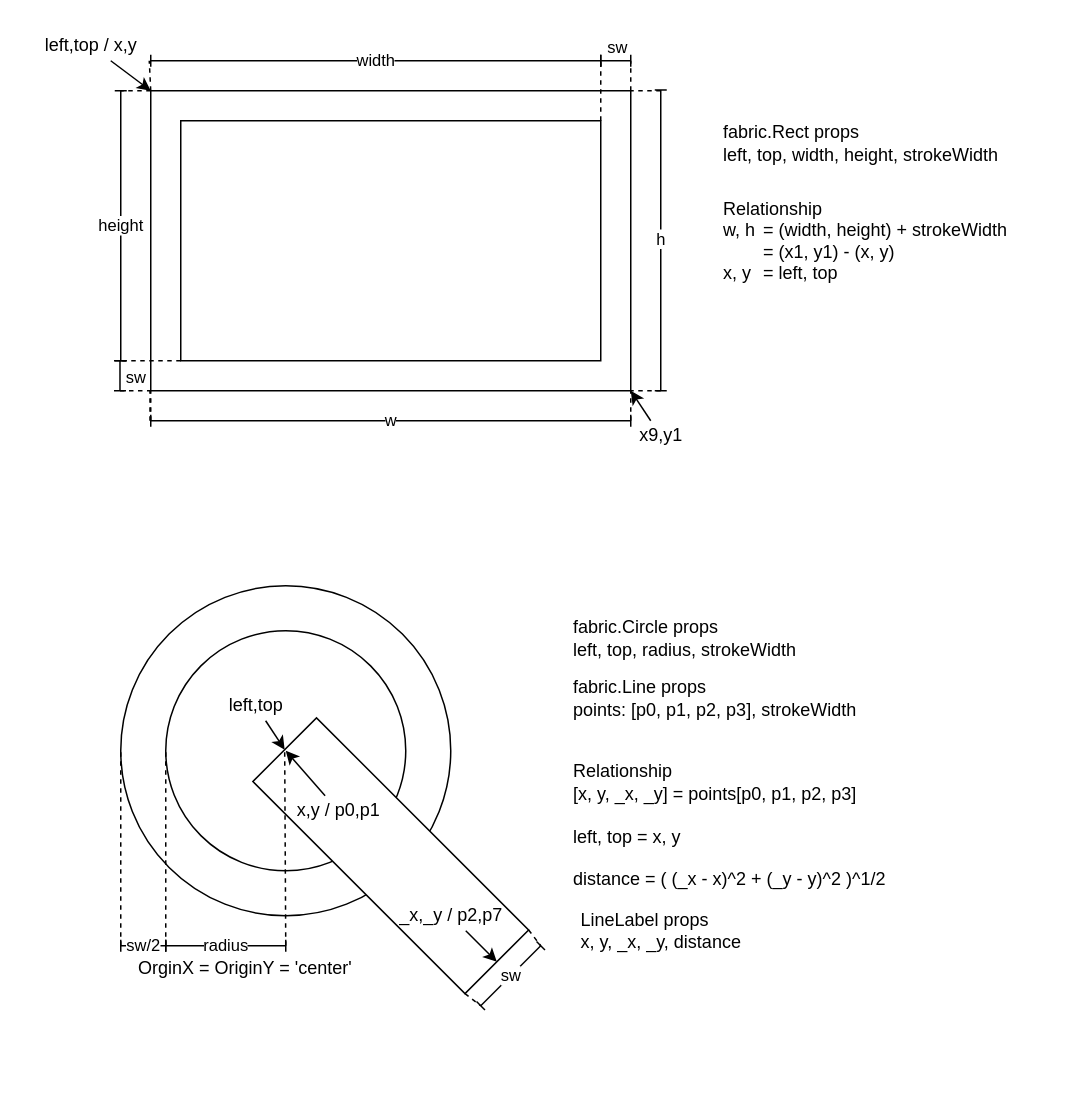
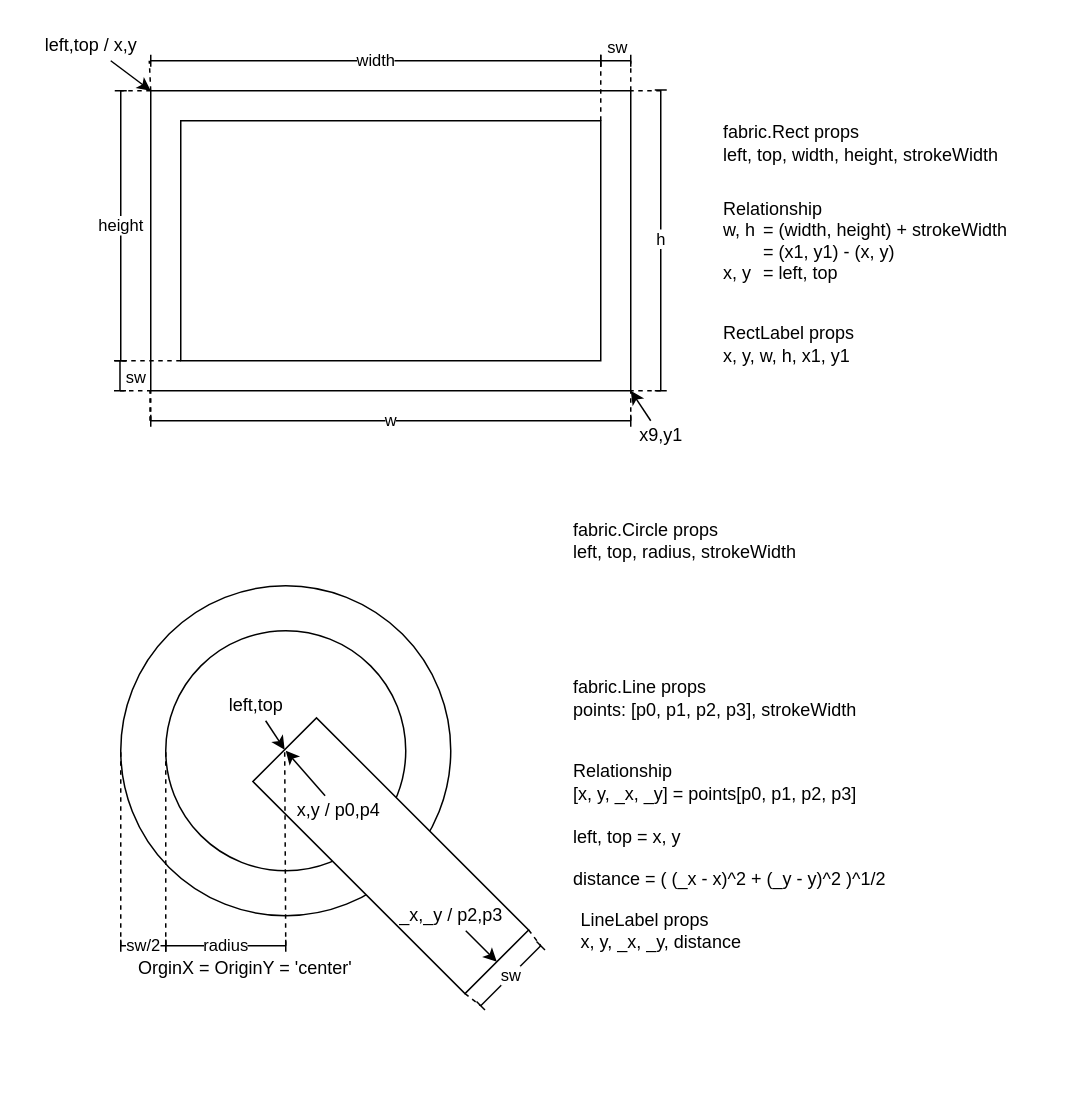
none -> (796, 344)
(691, 638) -> (691, 541)
(339, 811) -> (339, 811)
(452, 916) -> (452, 916)
